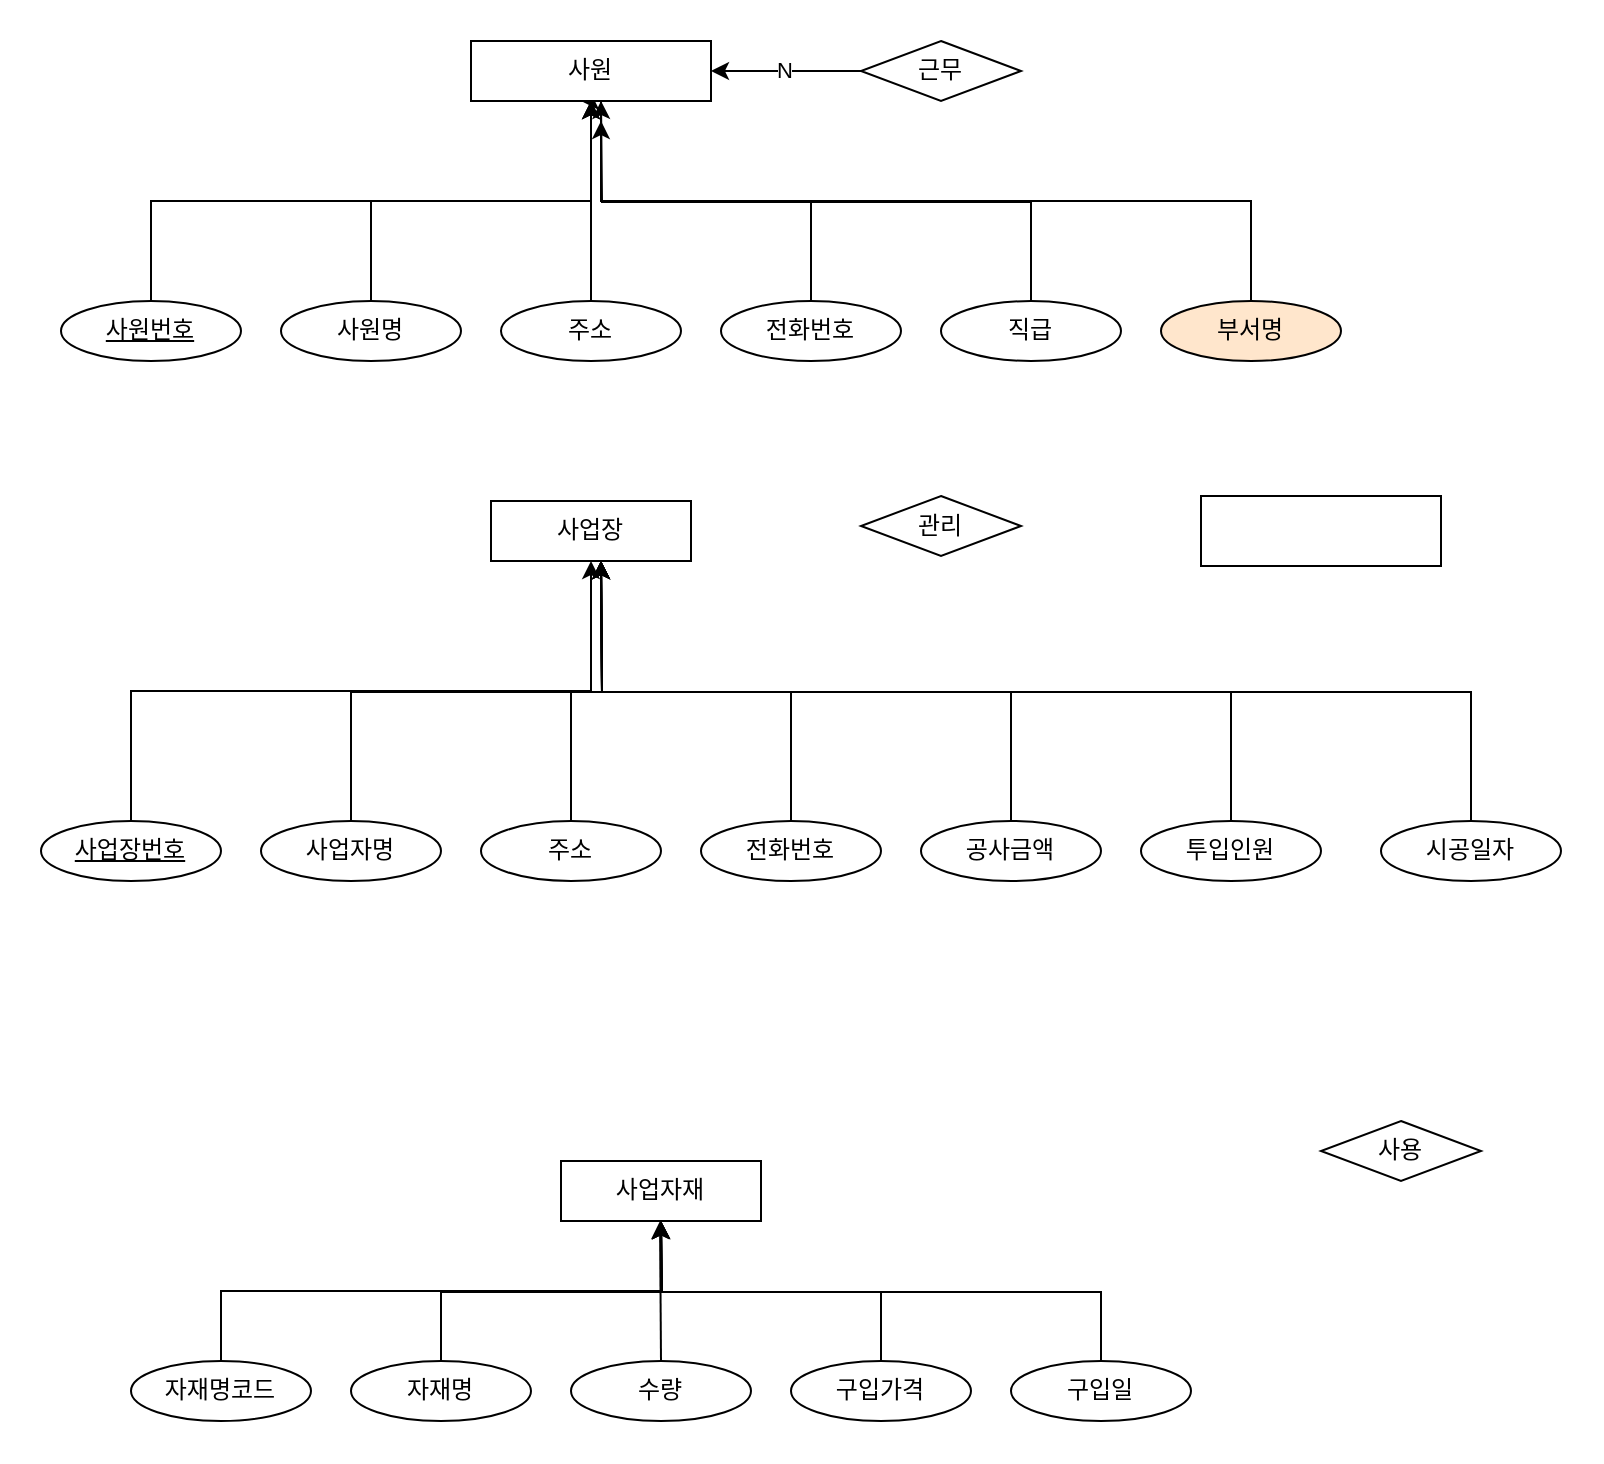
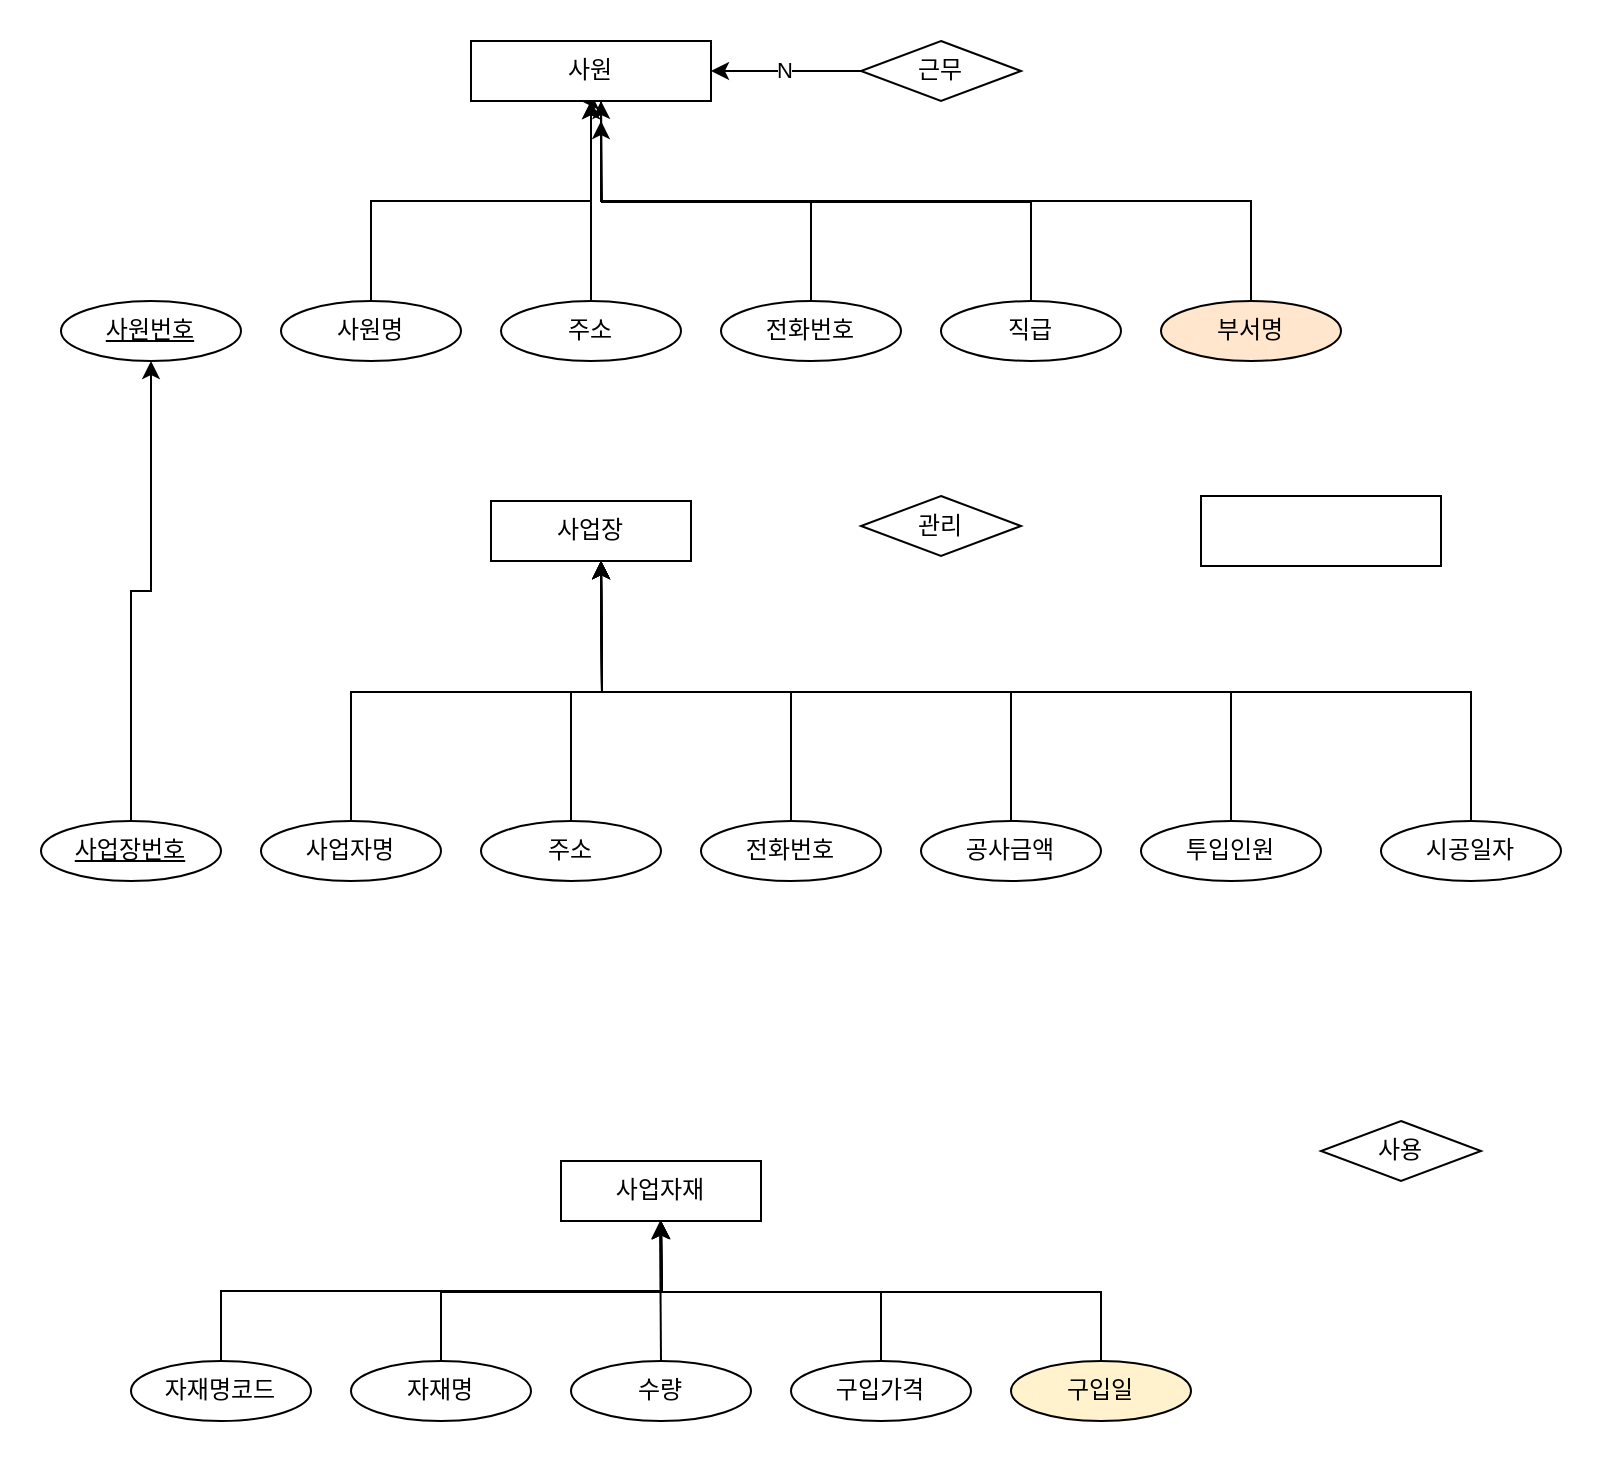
(209, 201) -> none
(239, 691) -> (151, 544)
(1101, 1391) -> (1101, 1391)
